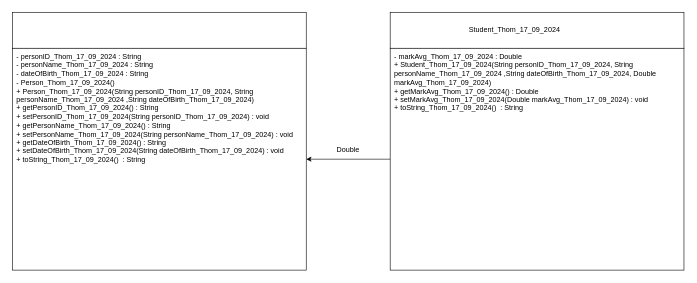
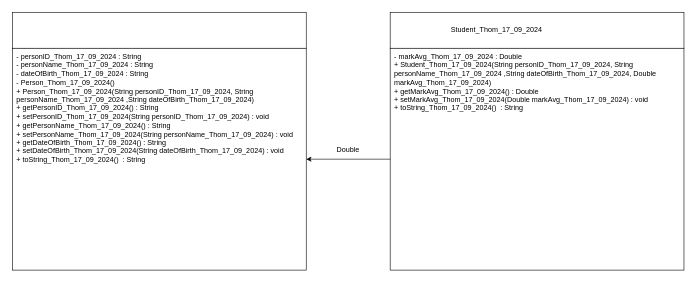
(515, 30) -> (497, 30)
